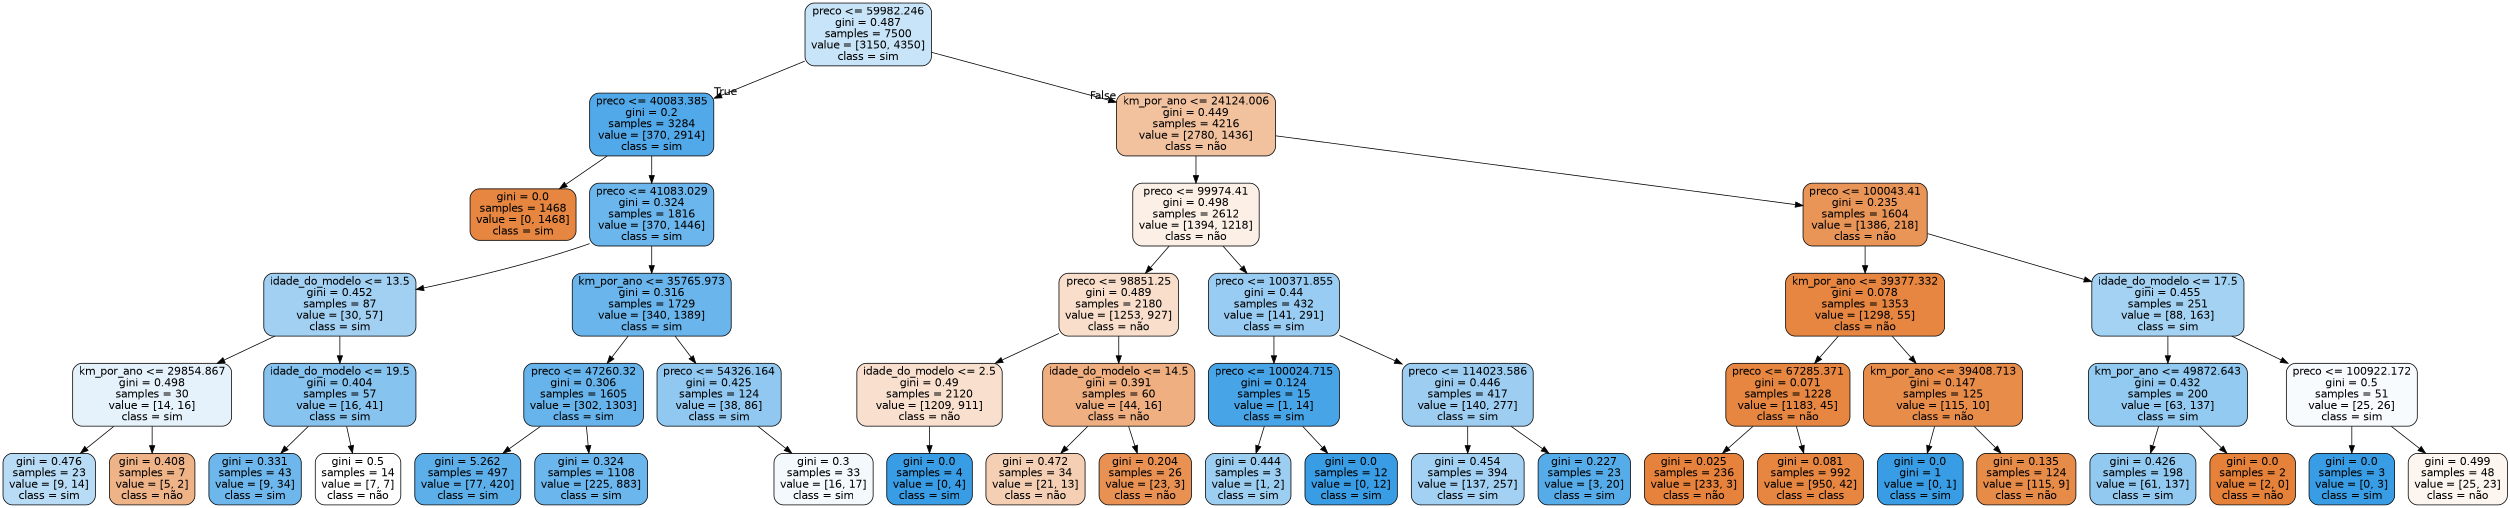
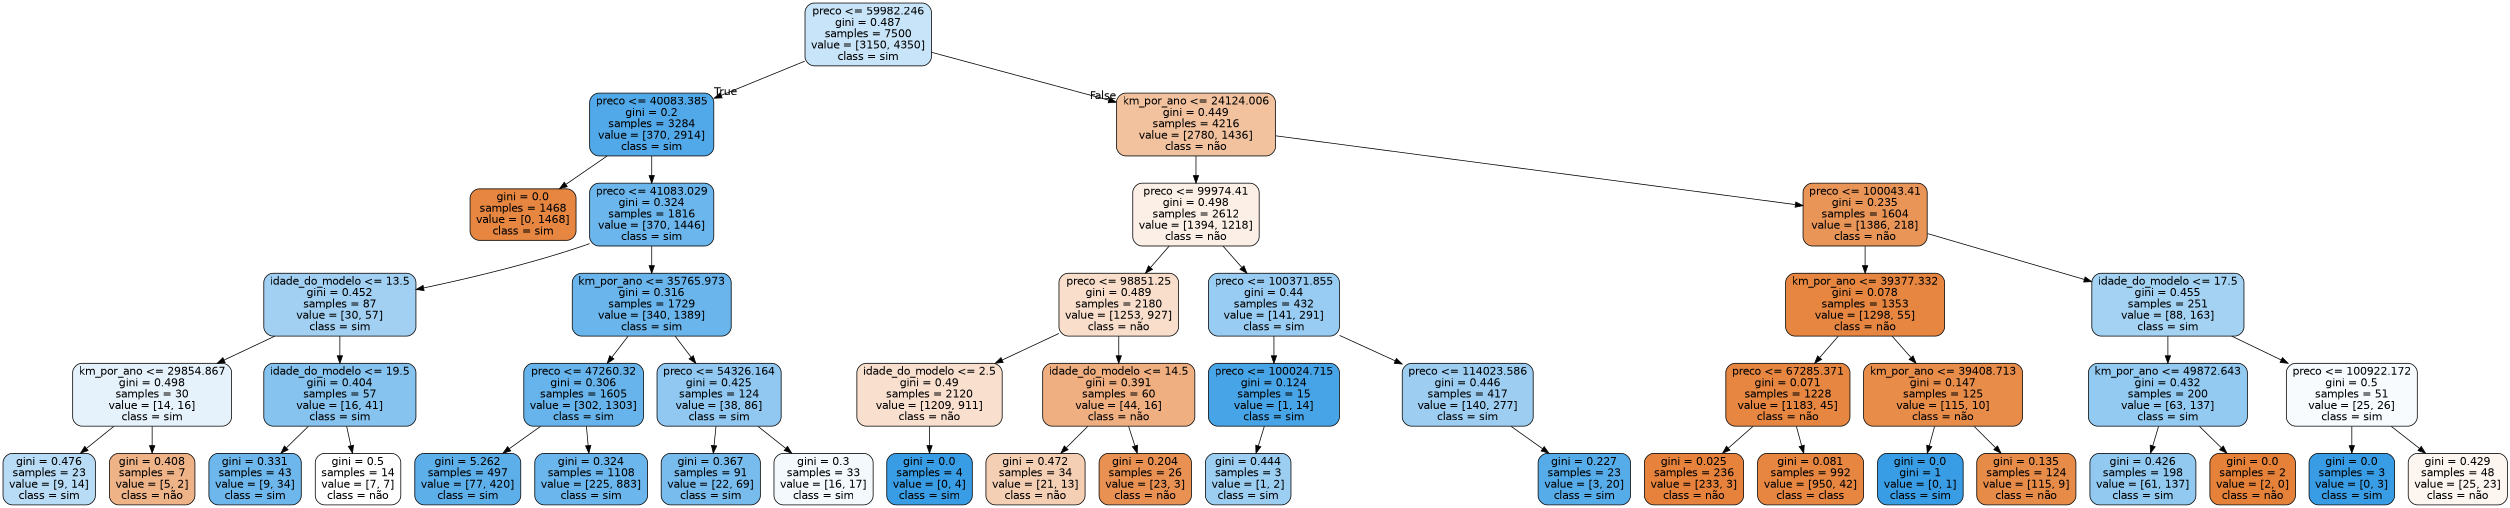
none -> (711, 479)
(1351, 479) -> none
(1468, 479) -> none
(2458, 479) -> (2458, 479)
